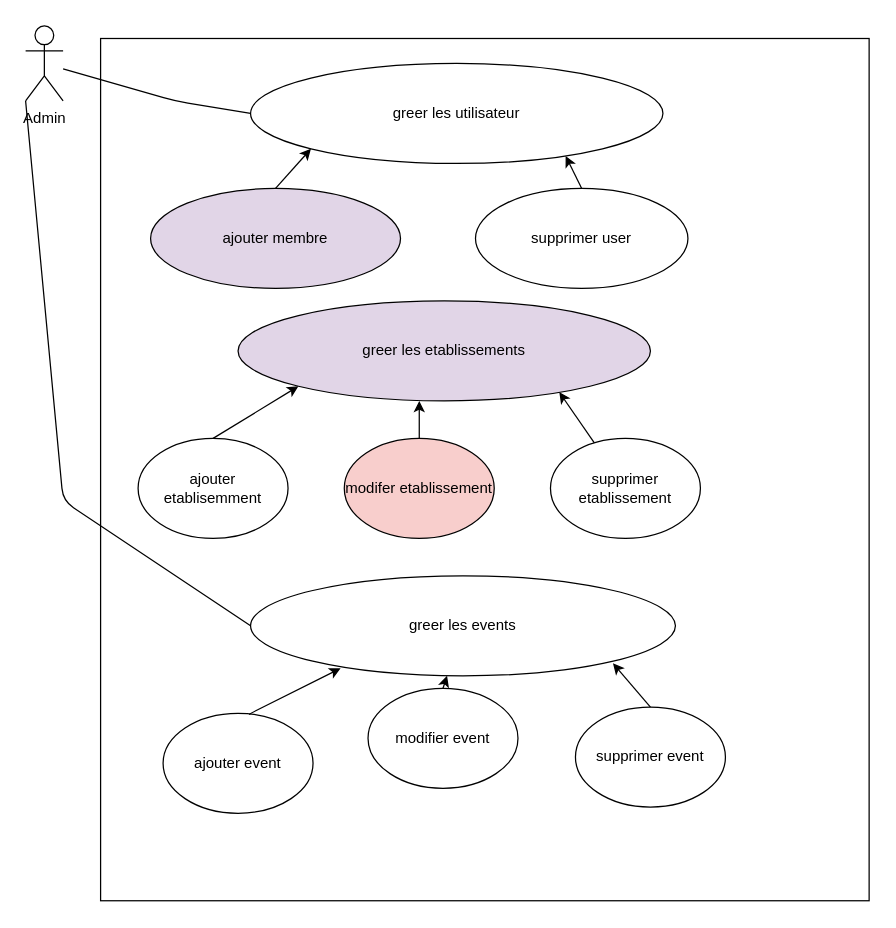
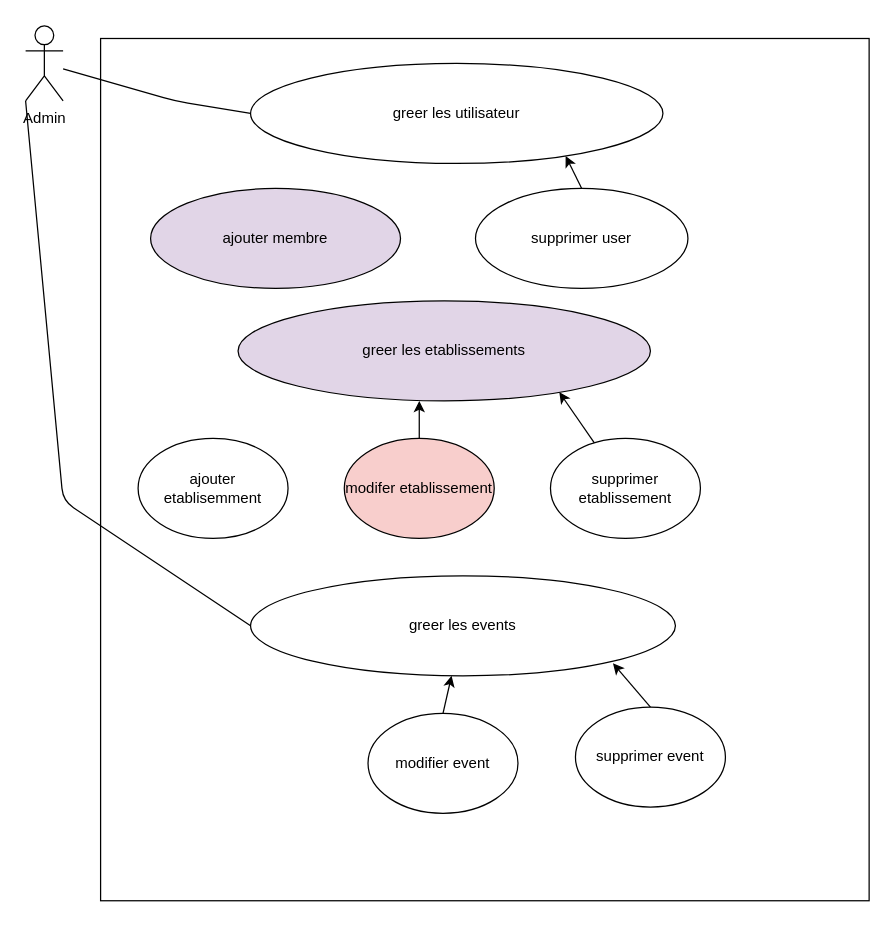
(290, 172) -> none
(252, 414) -> none
(291, 693) -> none
(443, 738) -> (443, 763)
(238, 763) -> none
